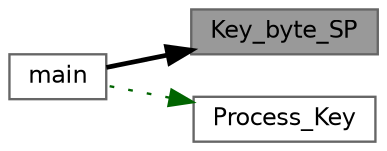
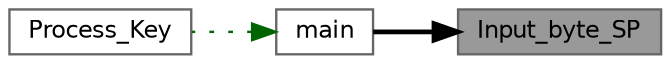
(285, 32) -> (560, 32)
(138, 92) -> (222, 32)
